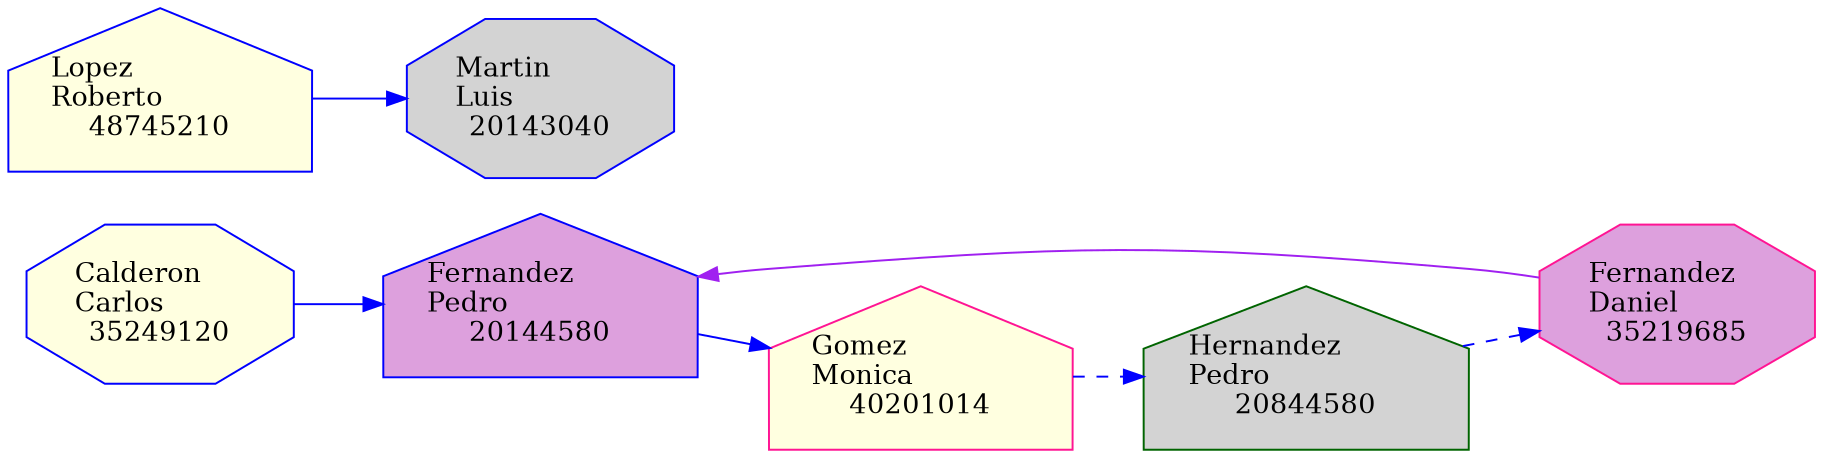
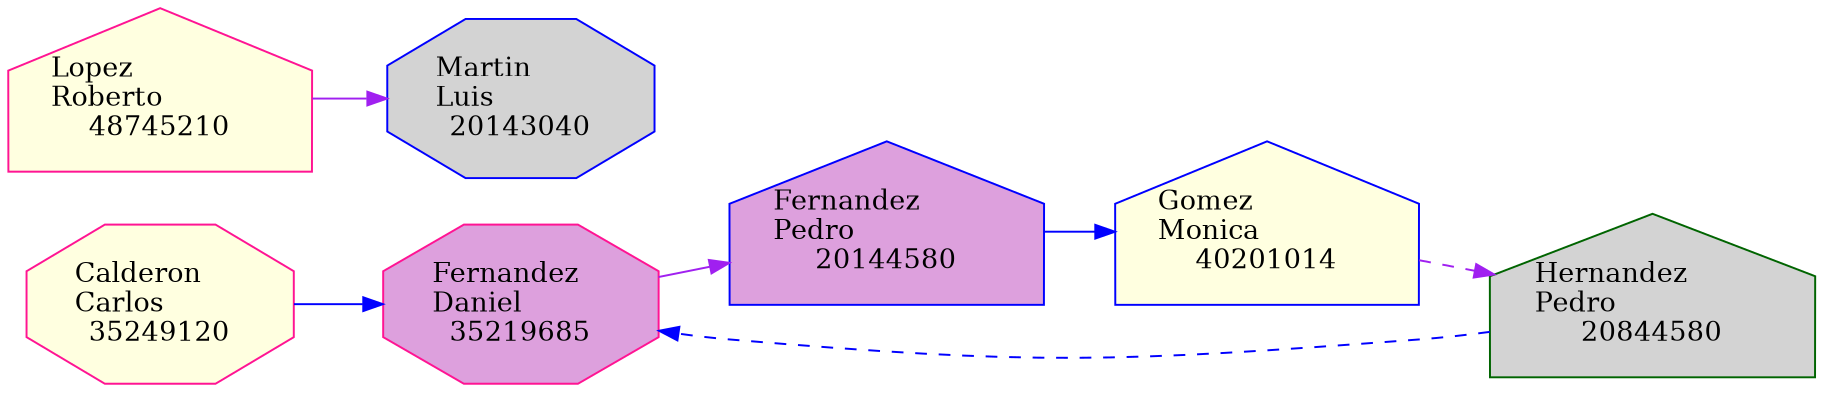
(160, 99) -> (160, 99)
(349, 99) -> (340, 99)
(160, 304) -> (160, 304)
(329, 304) -> (328, 304)
(921, 377) -> (1267, 232)
(1098, 377) -> (1447, 266)
